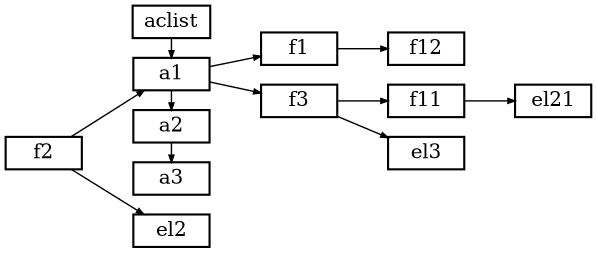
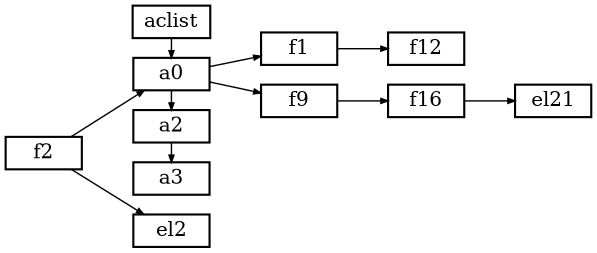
(171, 74) -> (171, 74)
(299, 101) -> (299, 101)
(426, 101) -> (426, 101)
(426, 153) -> none
